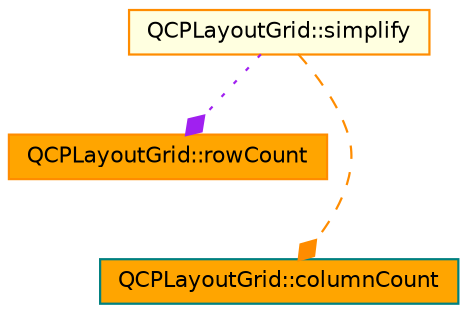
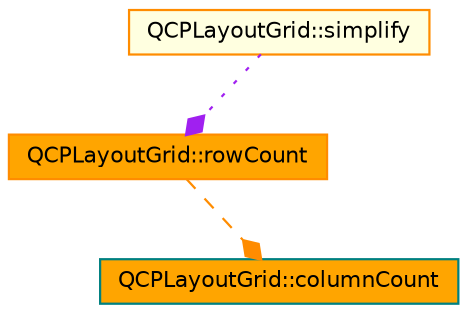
(350, 143) -> (214, 209)
